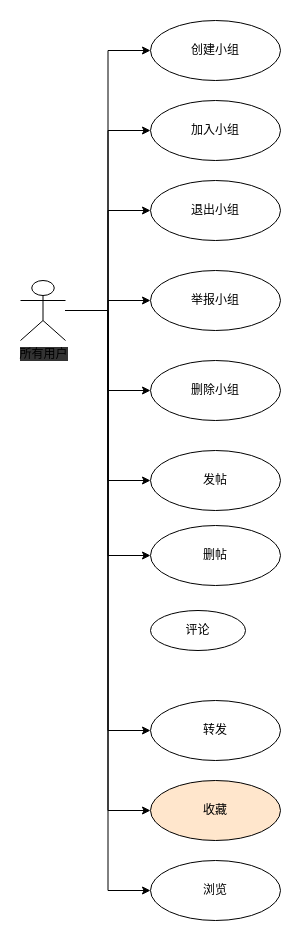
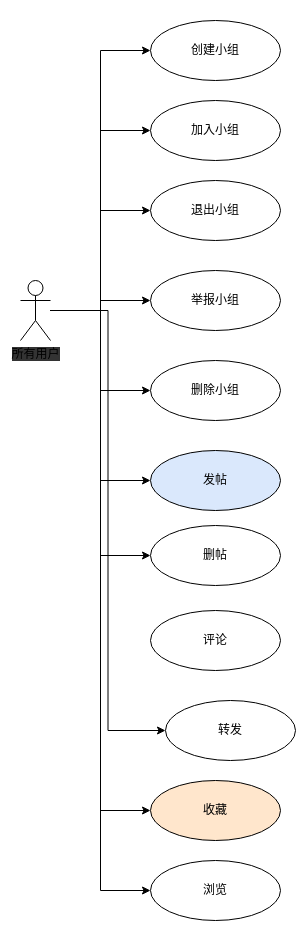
(43, 311) -> (36, 311)
(216, 481) -> (216, 481)
(198, 631) -> (216, 641)
(216, 731) -> (231, 731)
